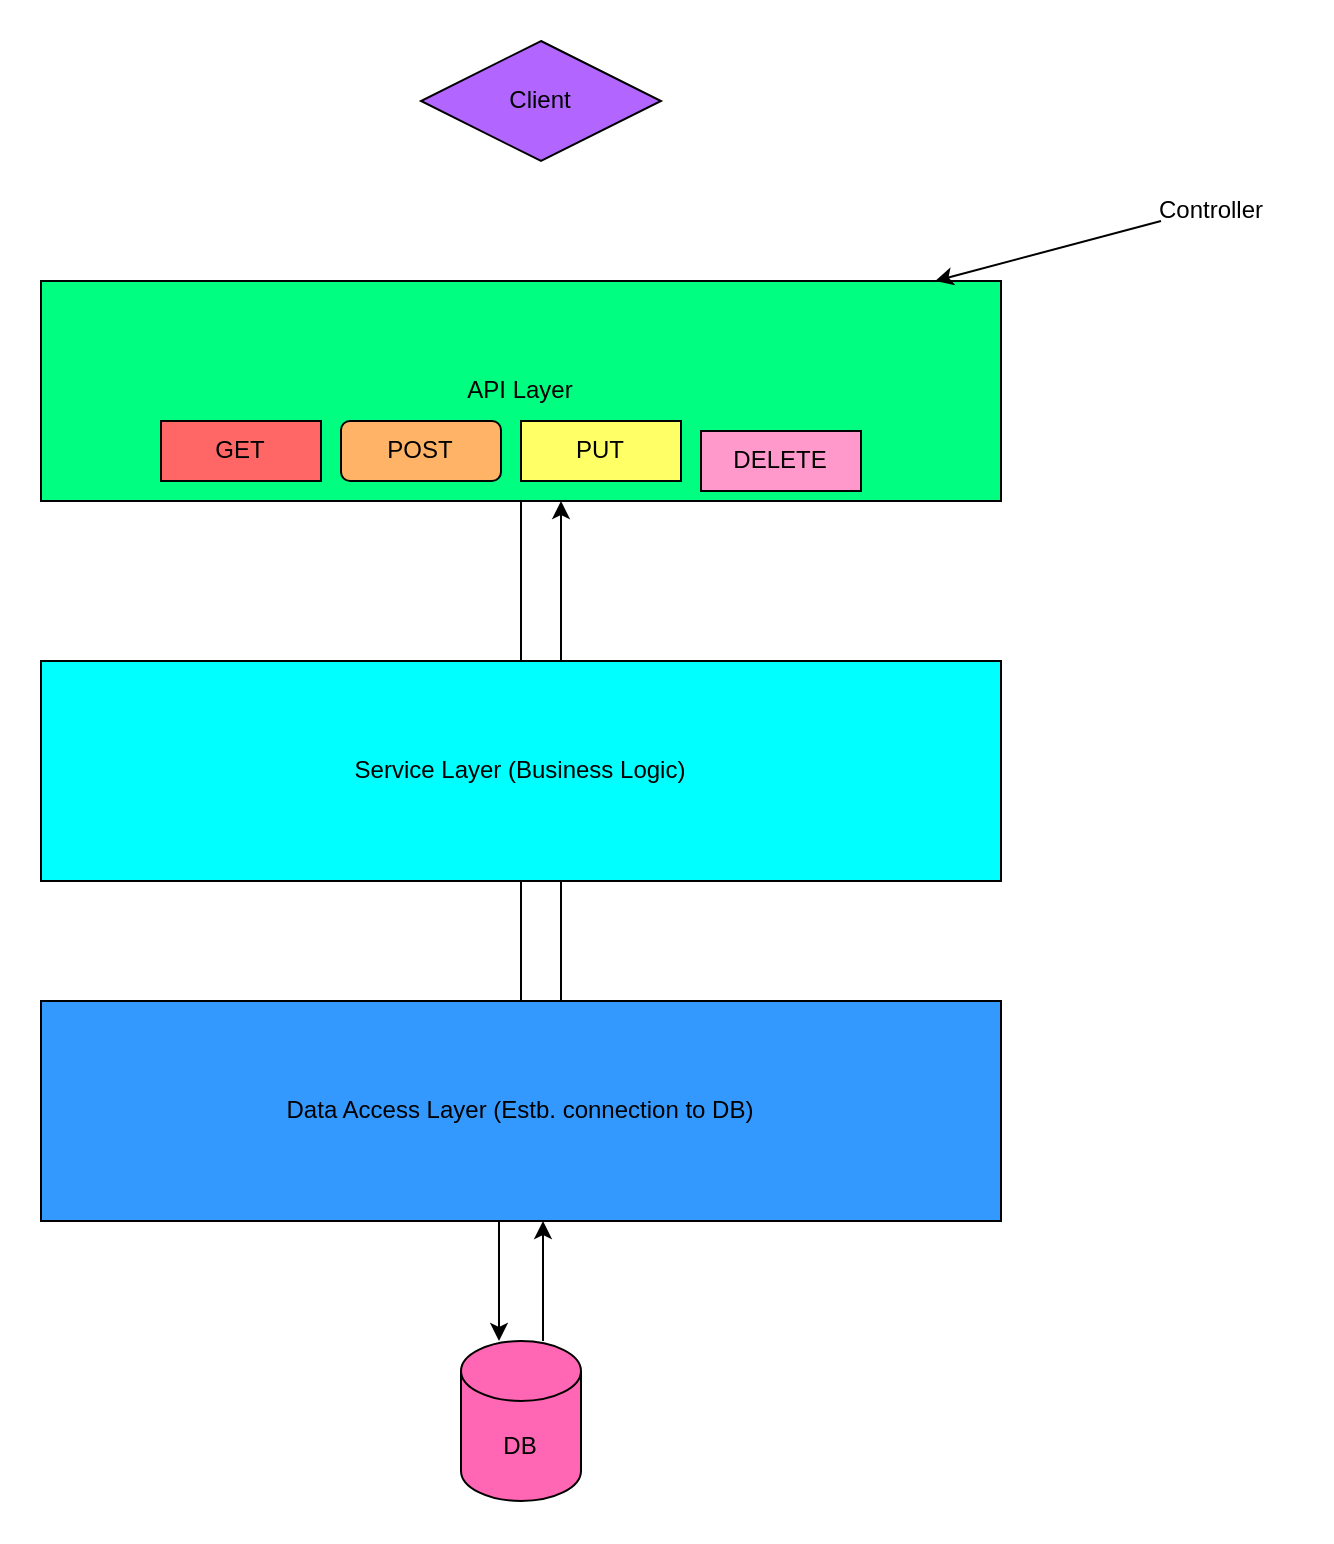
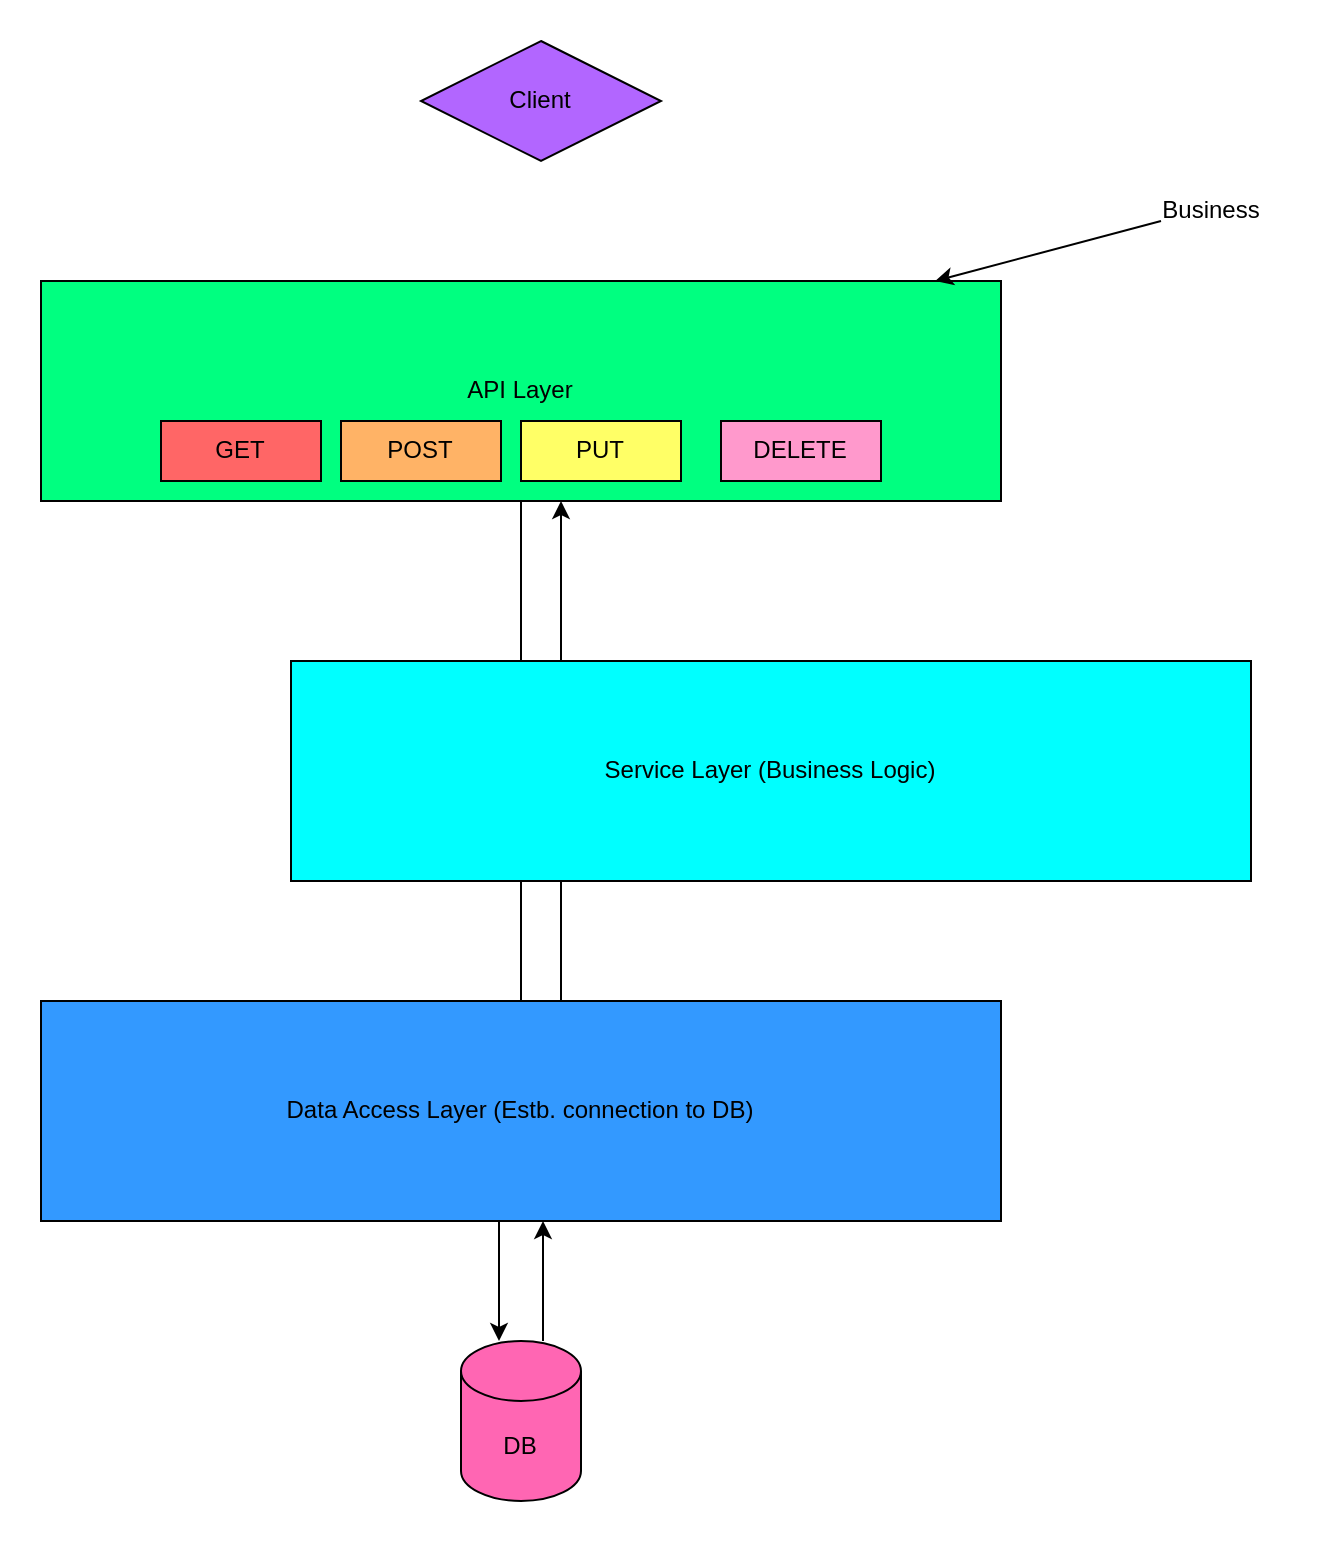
(1212, 211) -> (1212, 211)
(421, 451) -> (421, 451)
(781, 461) -> (801, 451)
(521, 771) -> (771, 771)
